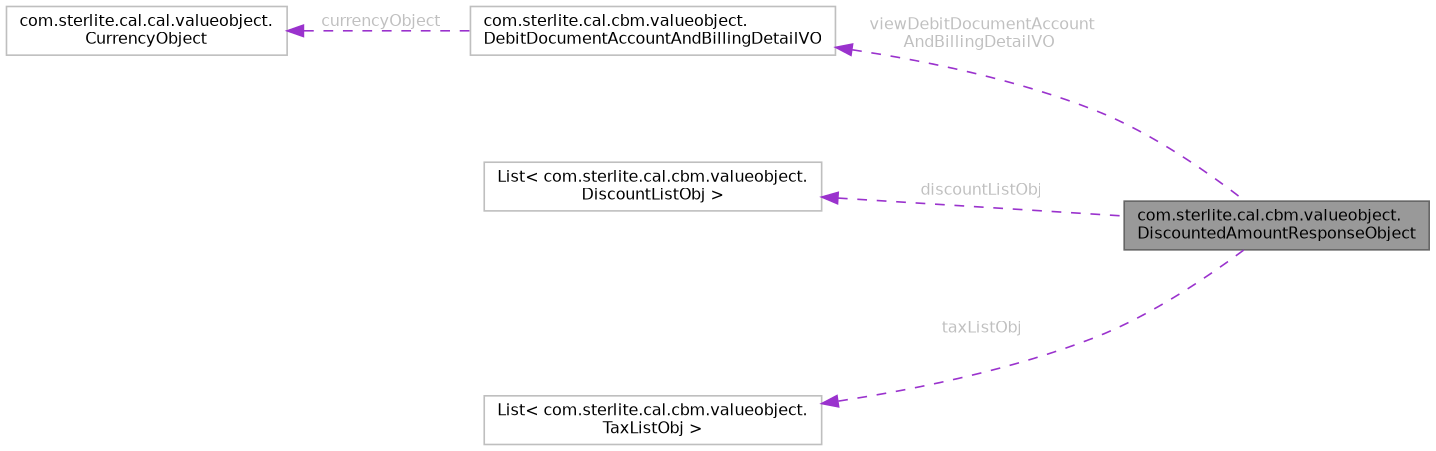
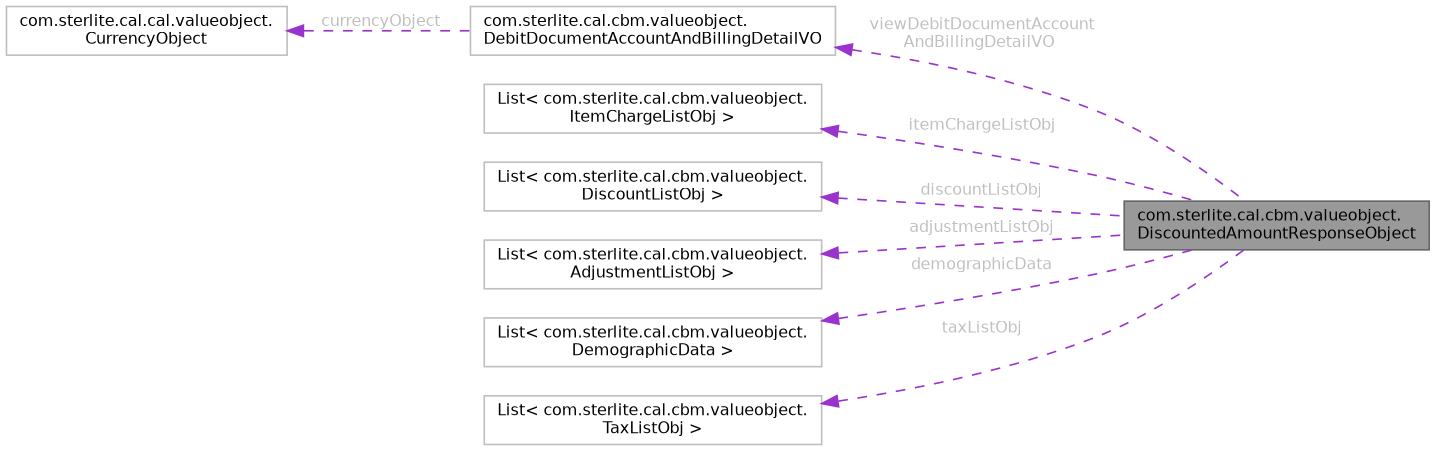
none -> (653, 109)
none -> (653, 264)
none -> (653, 342)
